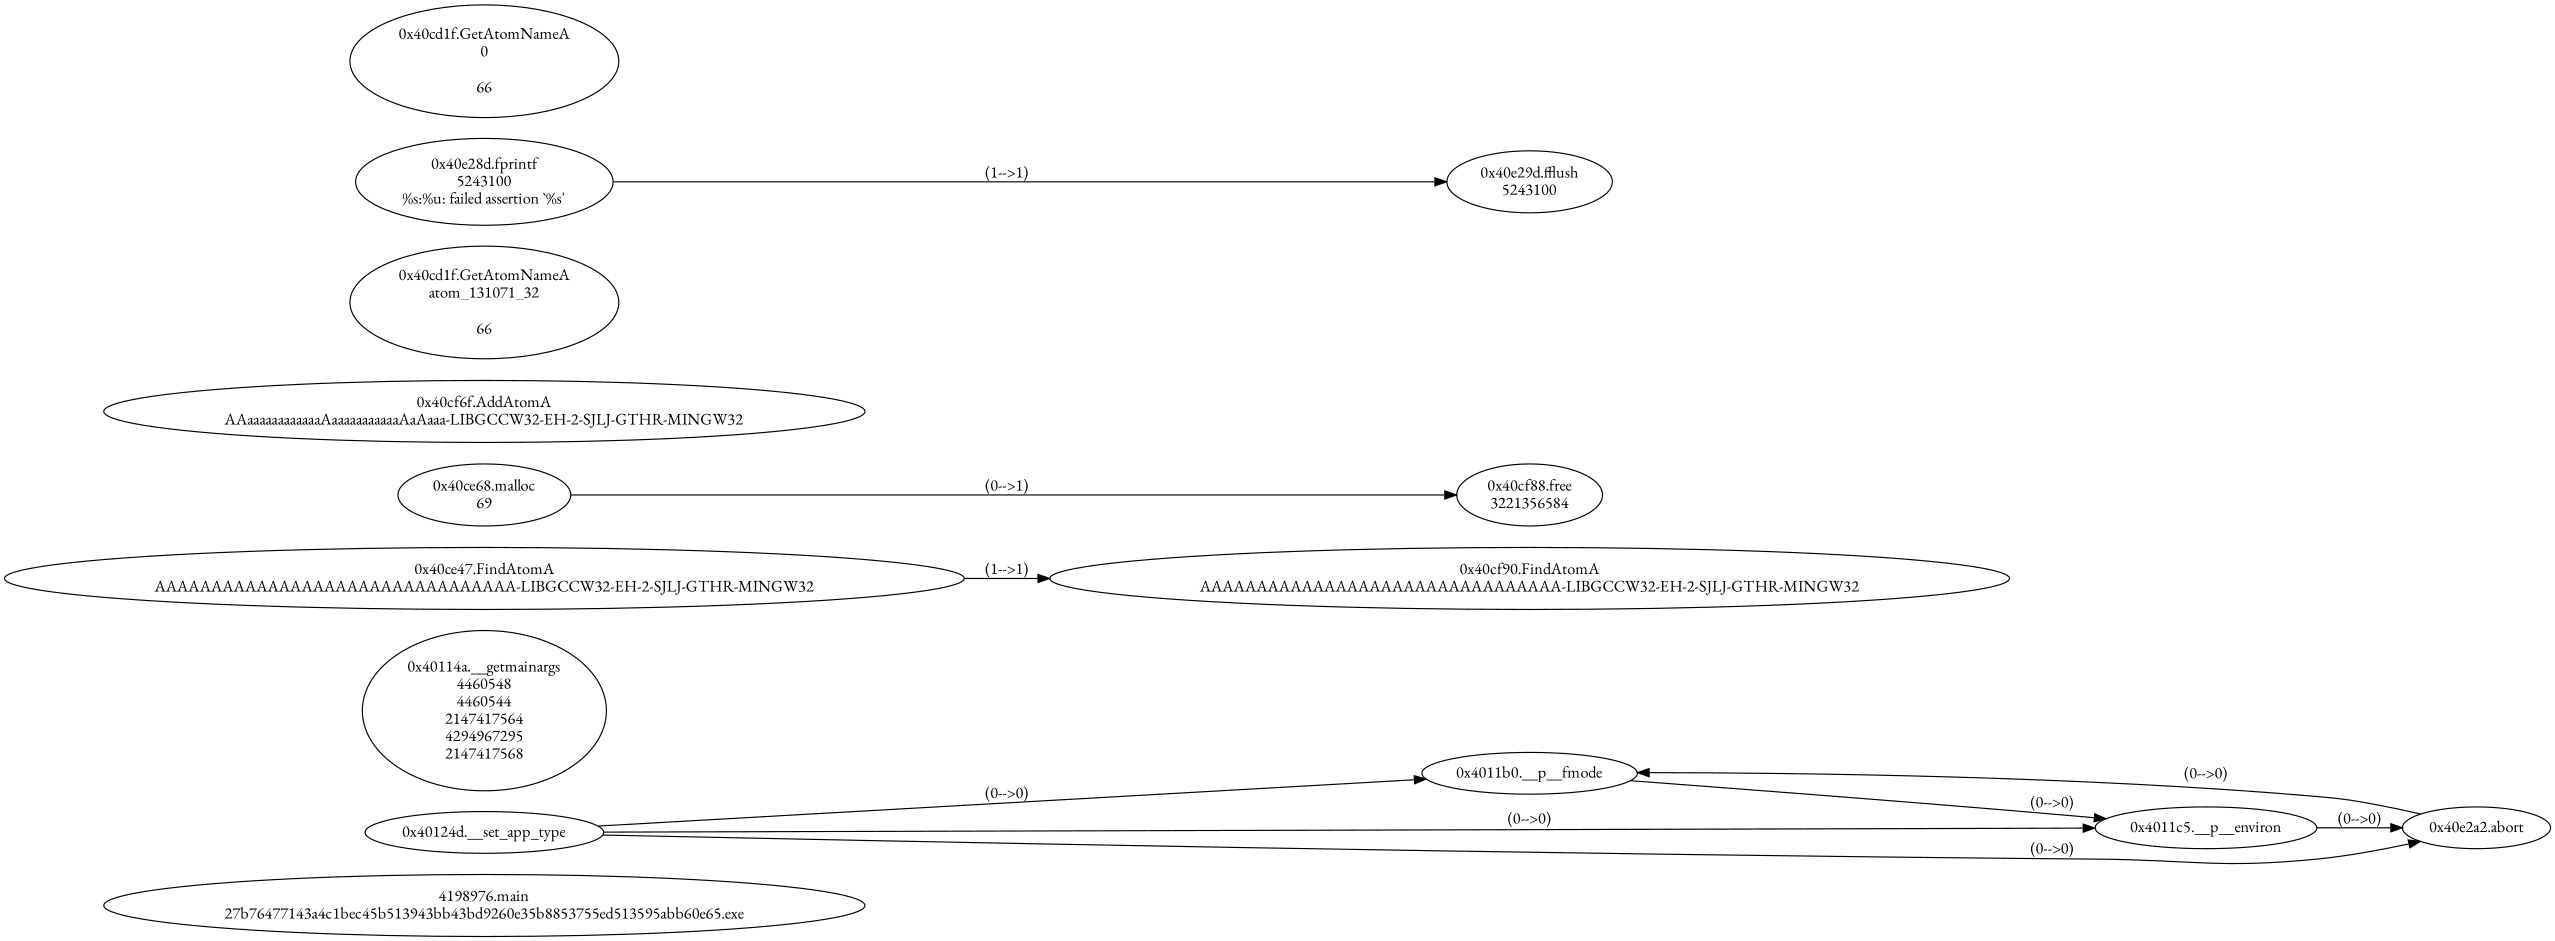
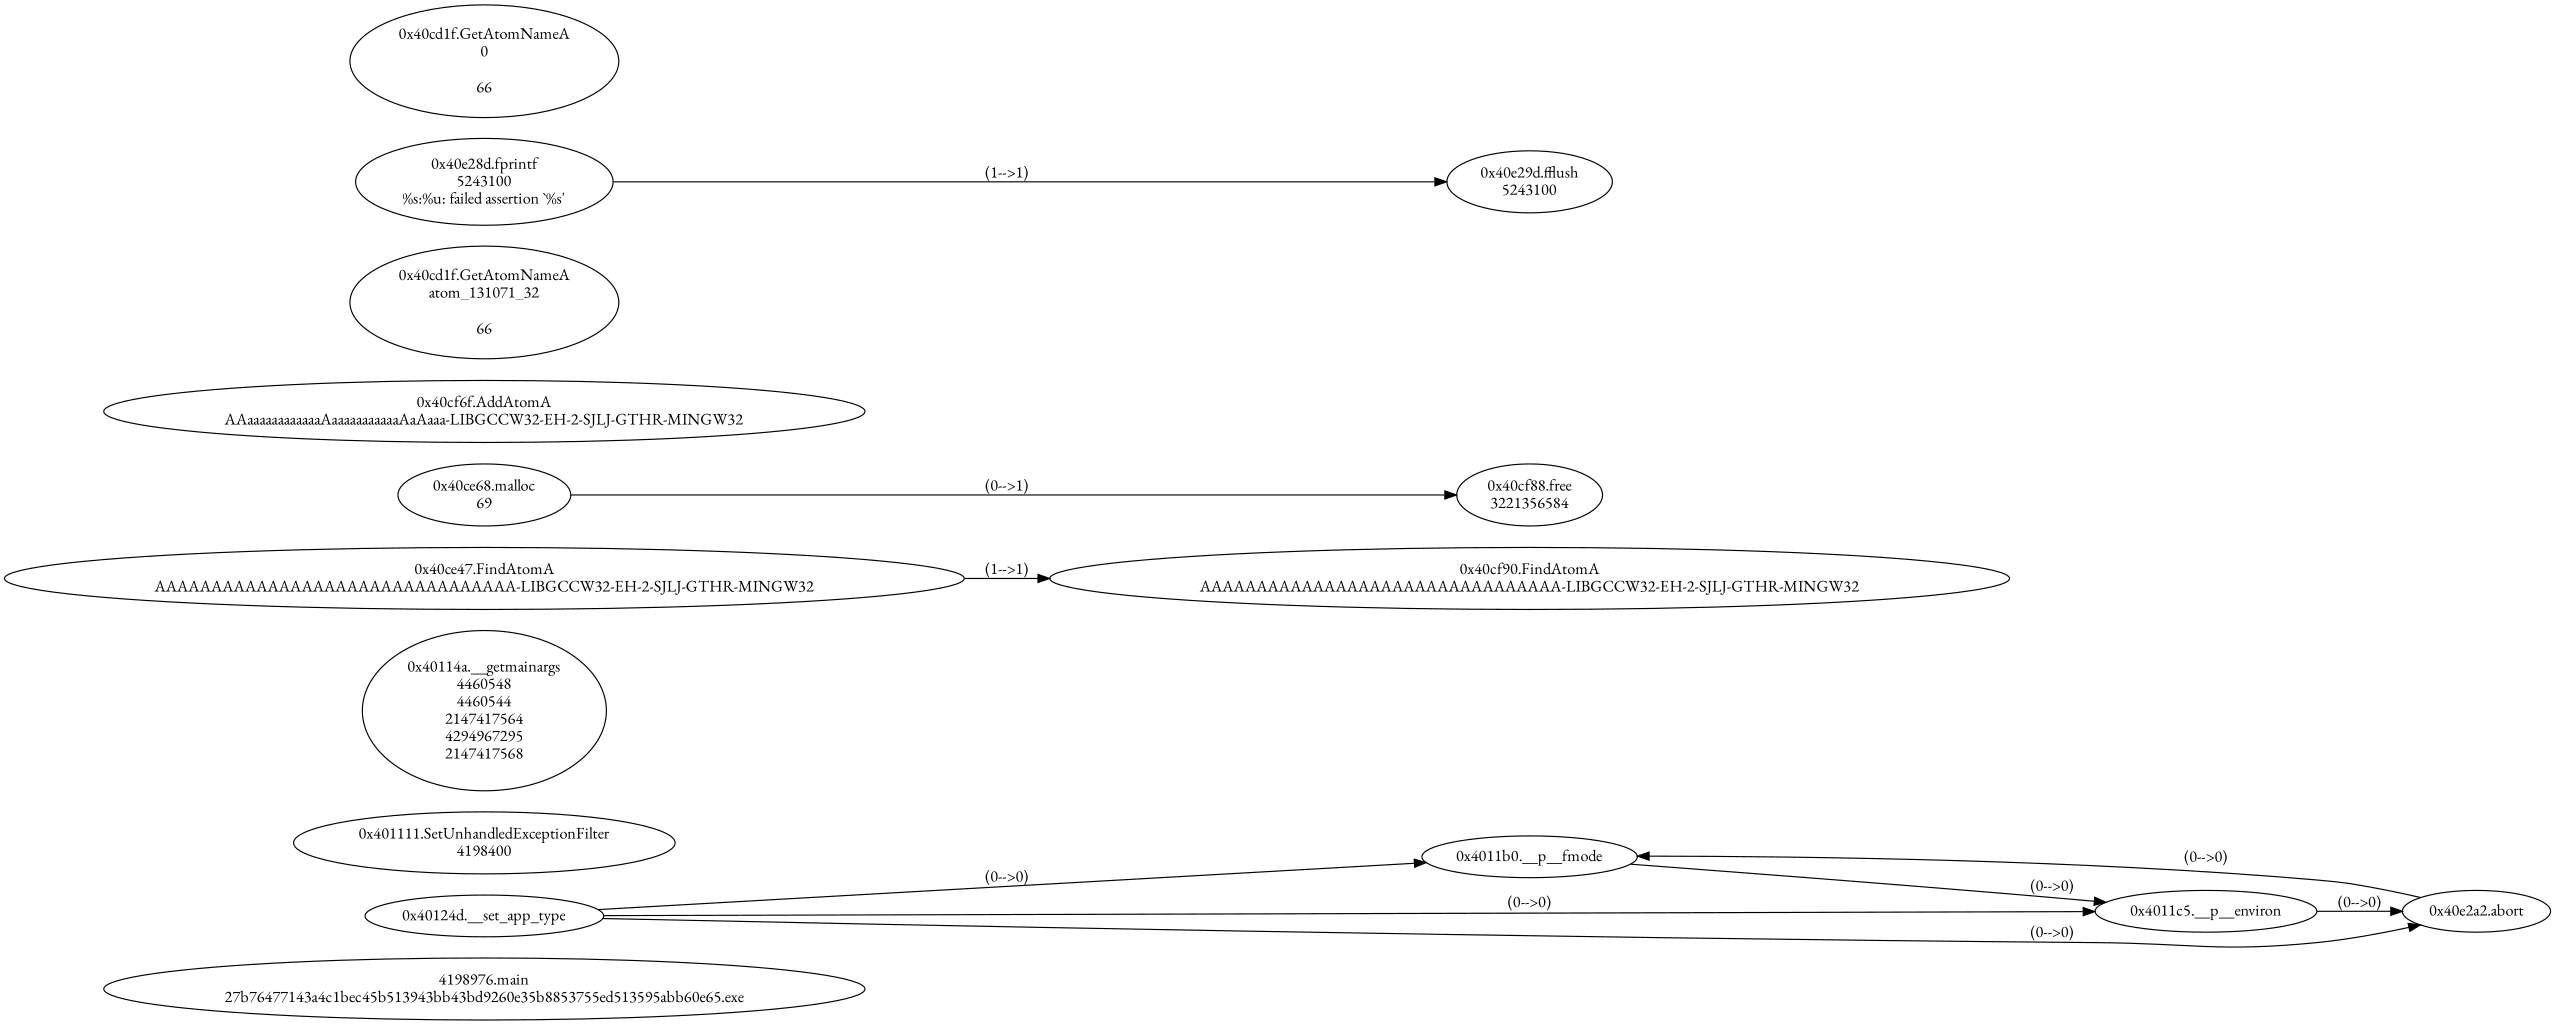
none -> (484, 843)
